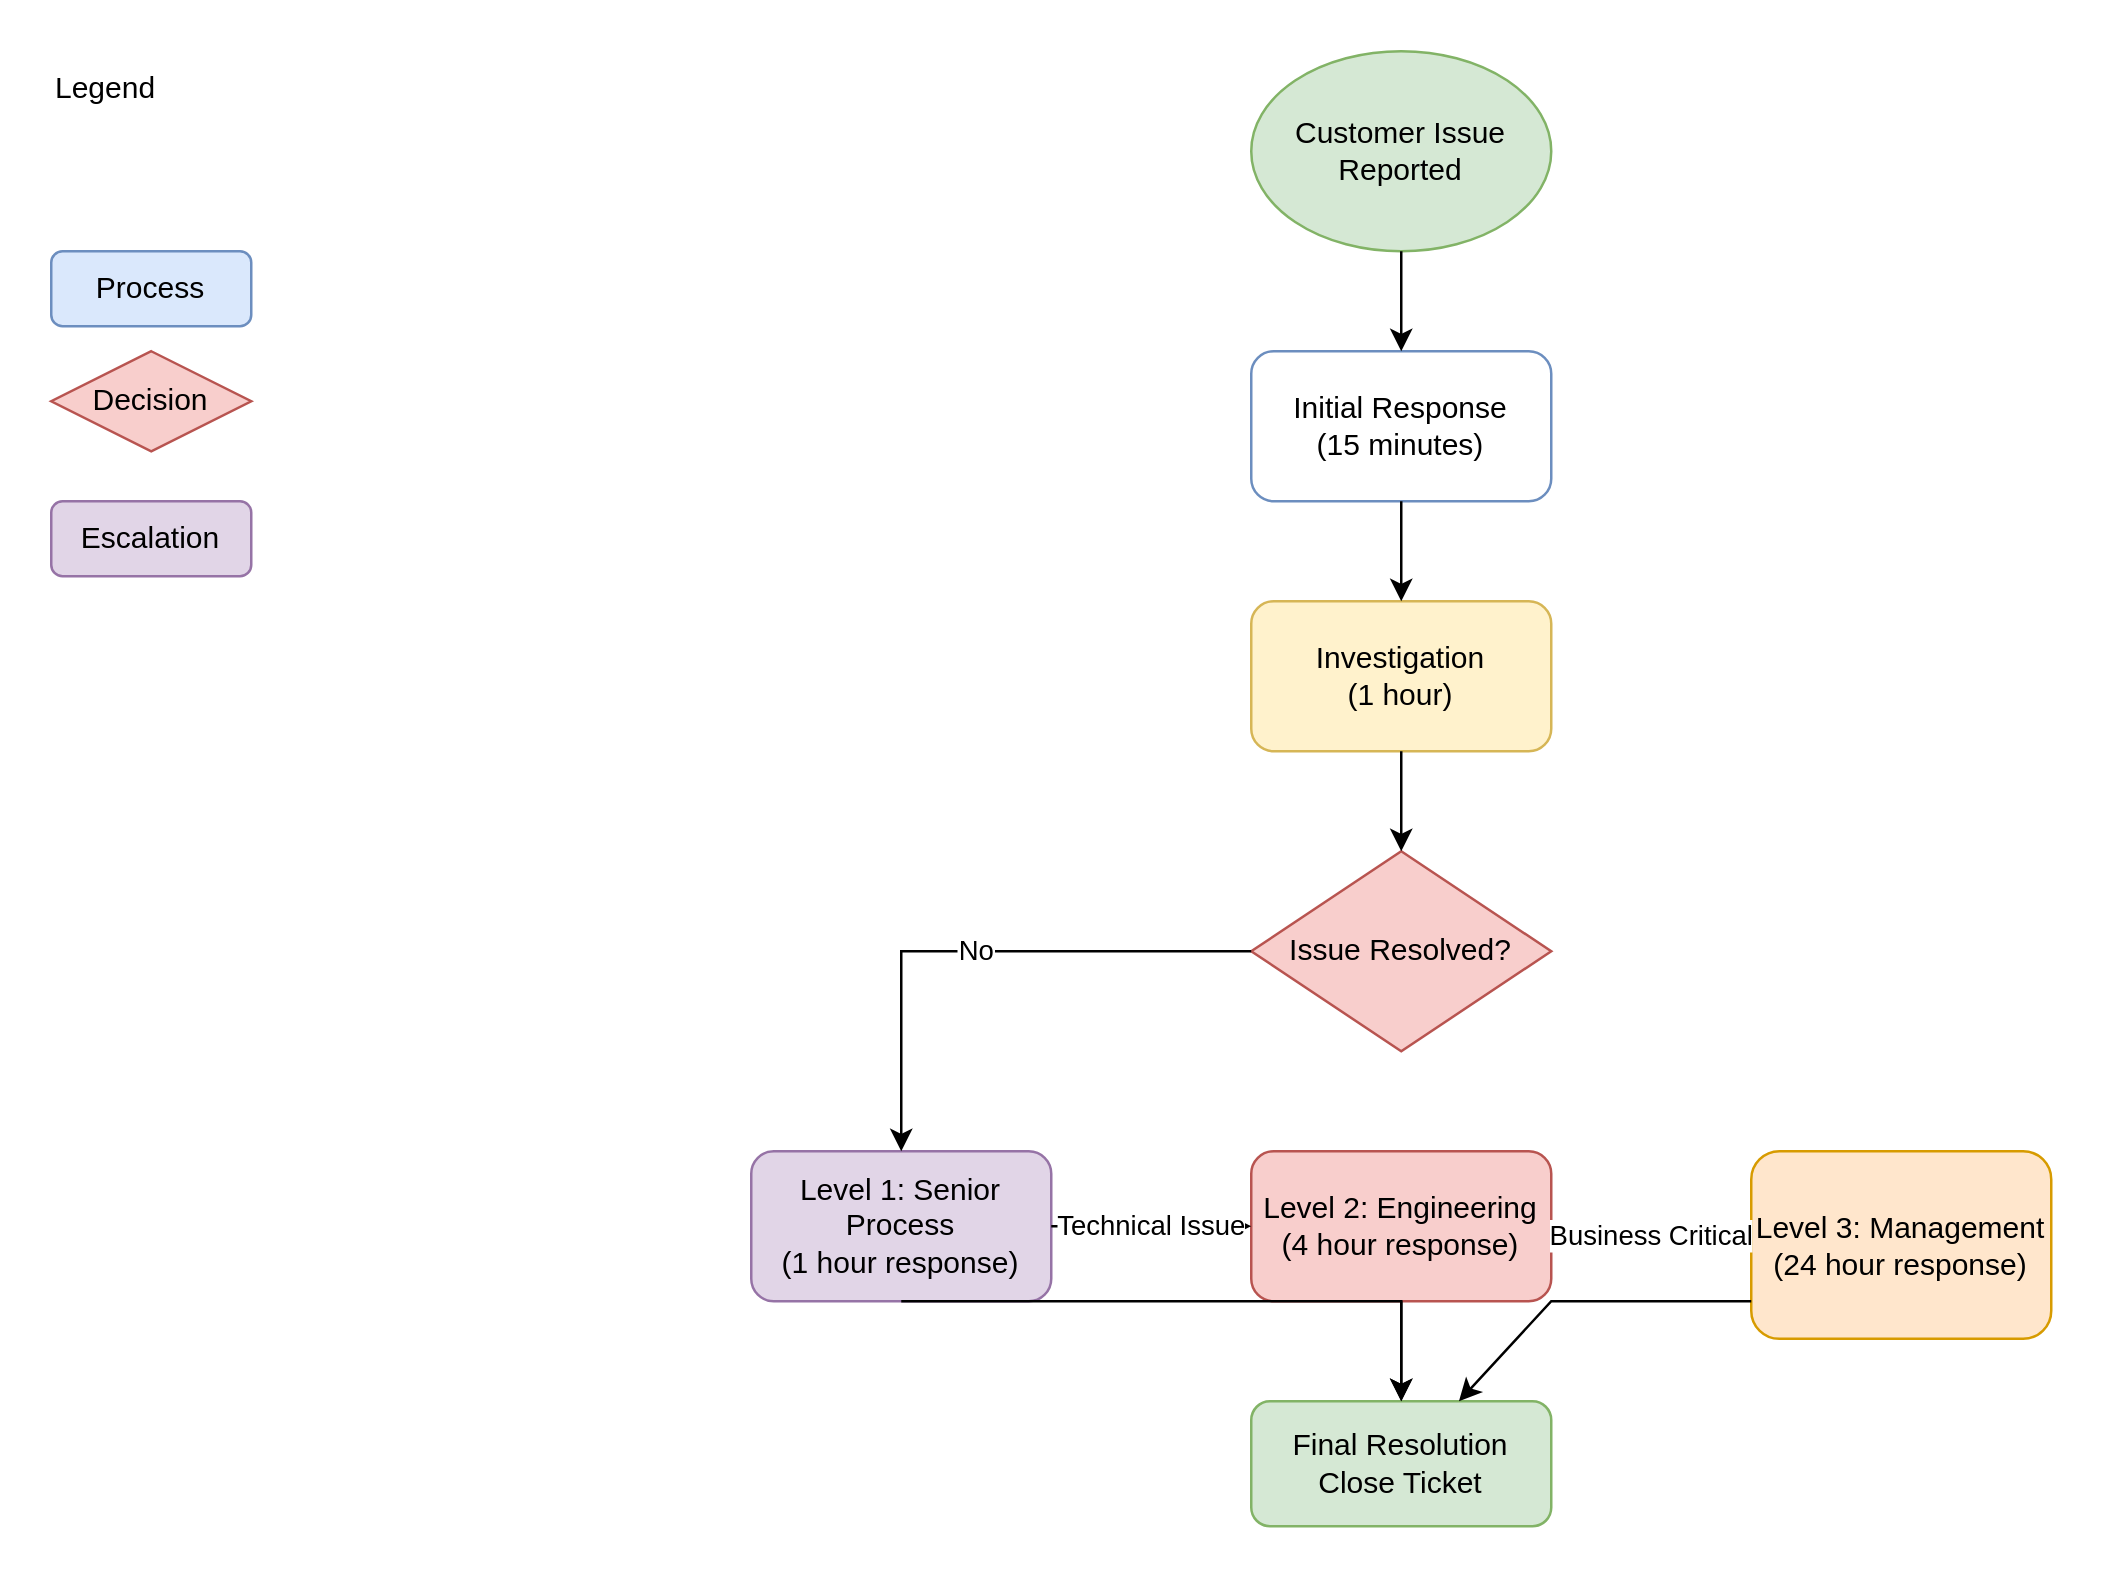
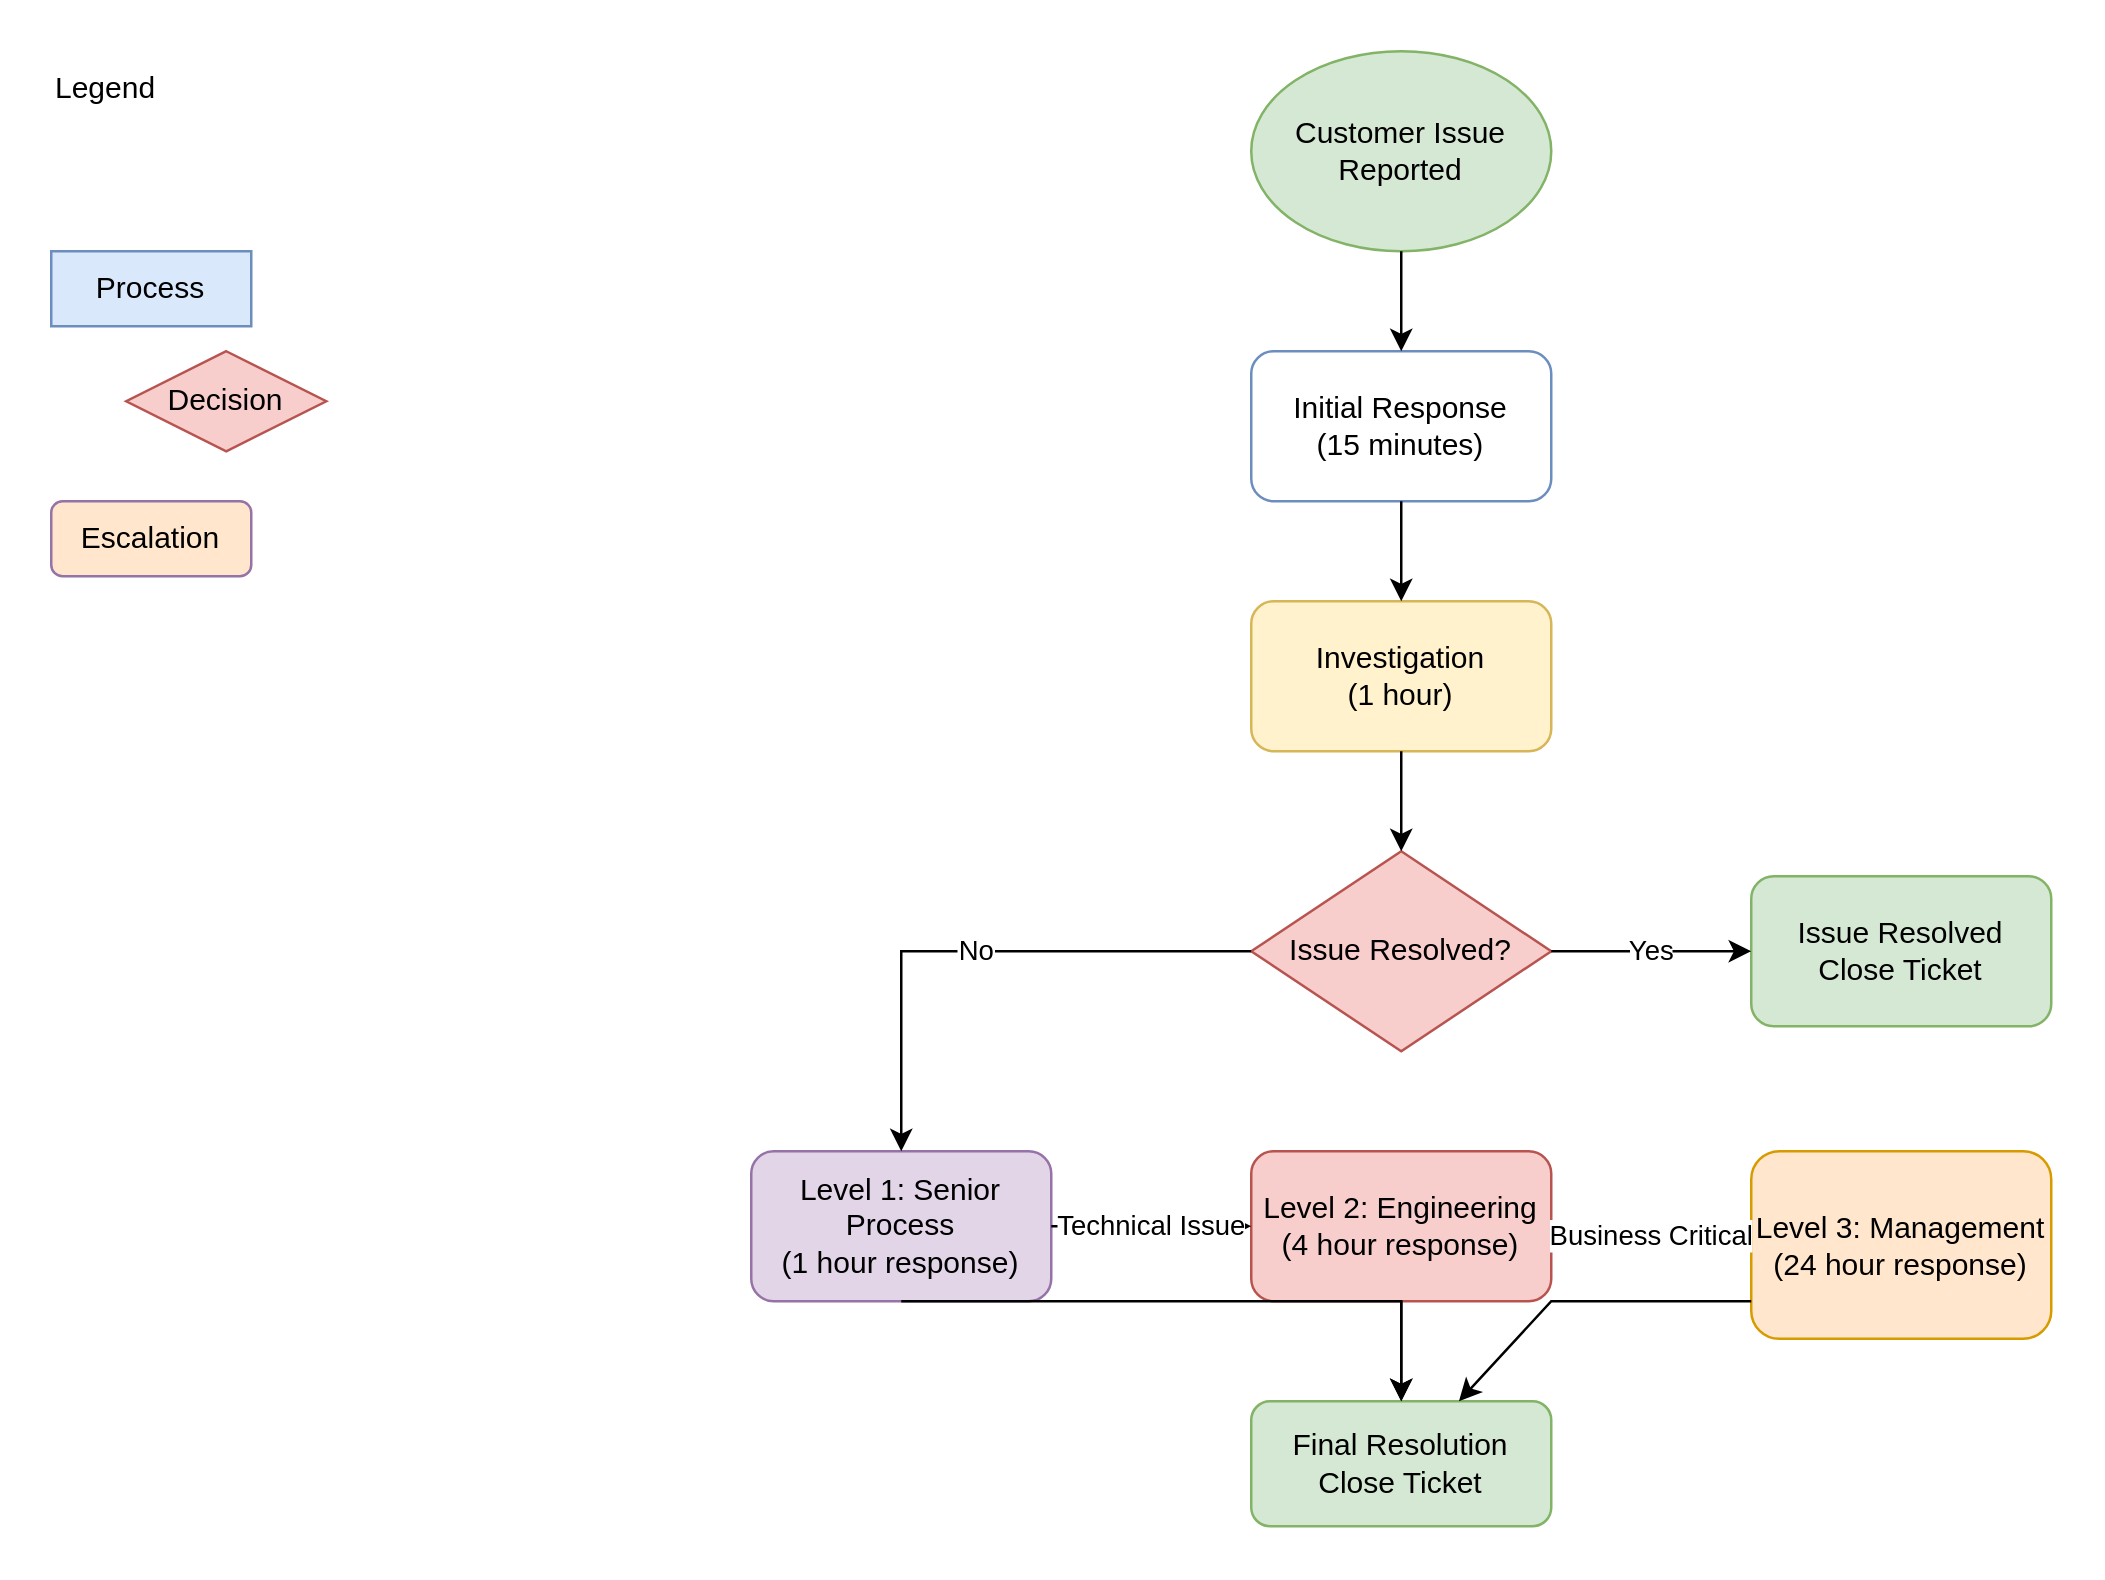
(151, 289) -> (151, 289)
(151, 401) -> (226, 401)
(151, 539) -> (151, 539)
none -> (1642, 951)
none -> (1901, 951)
